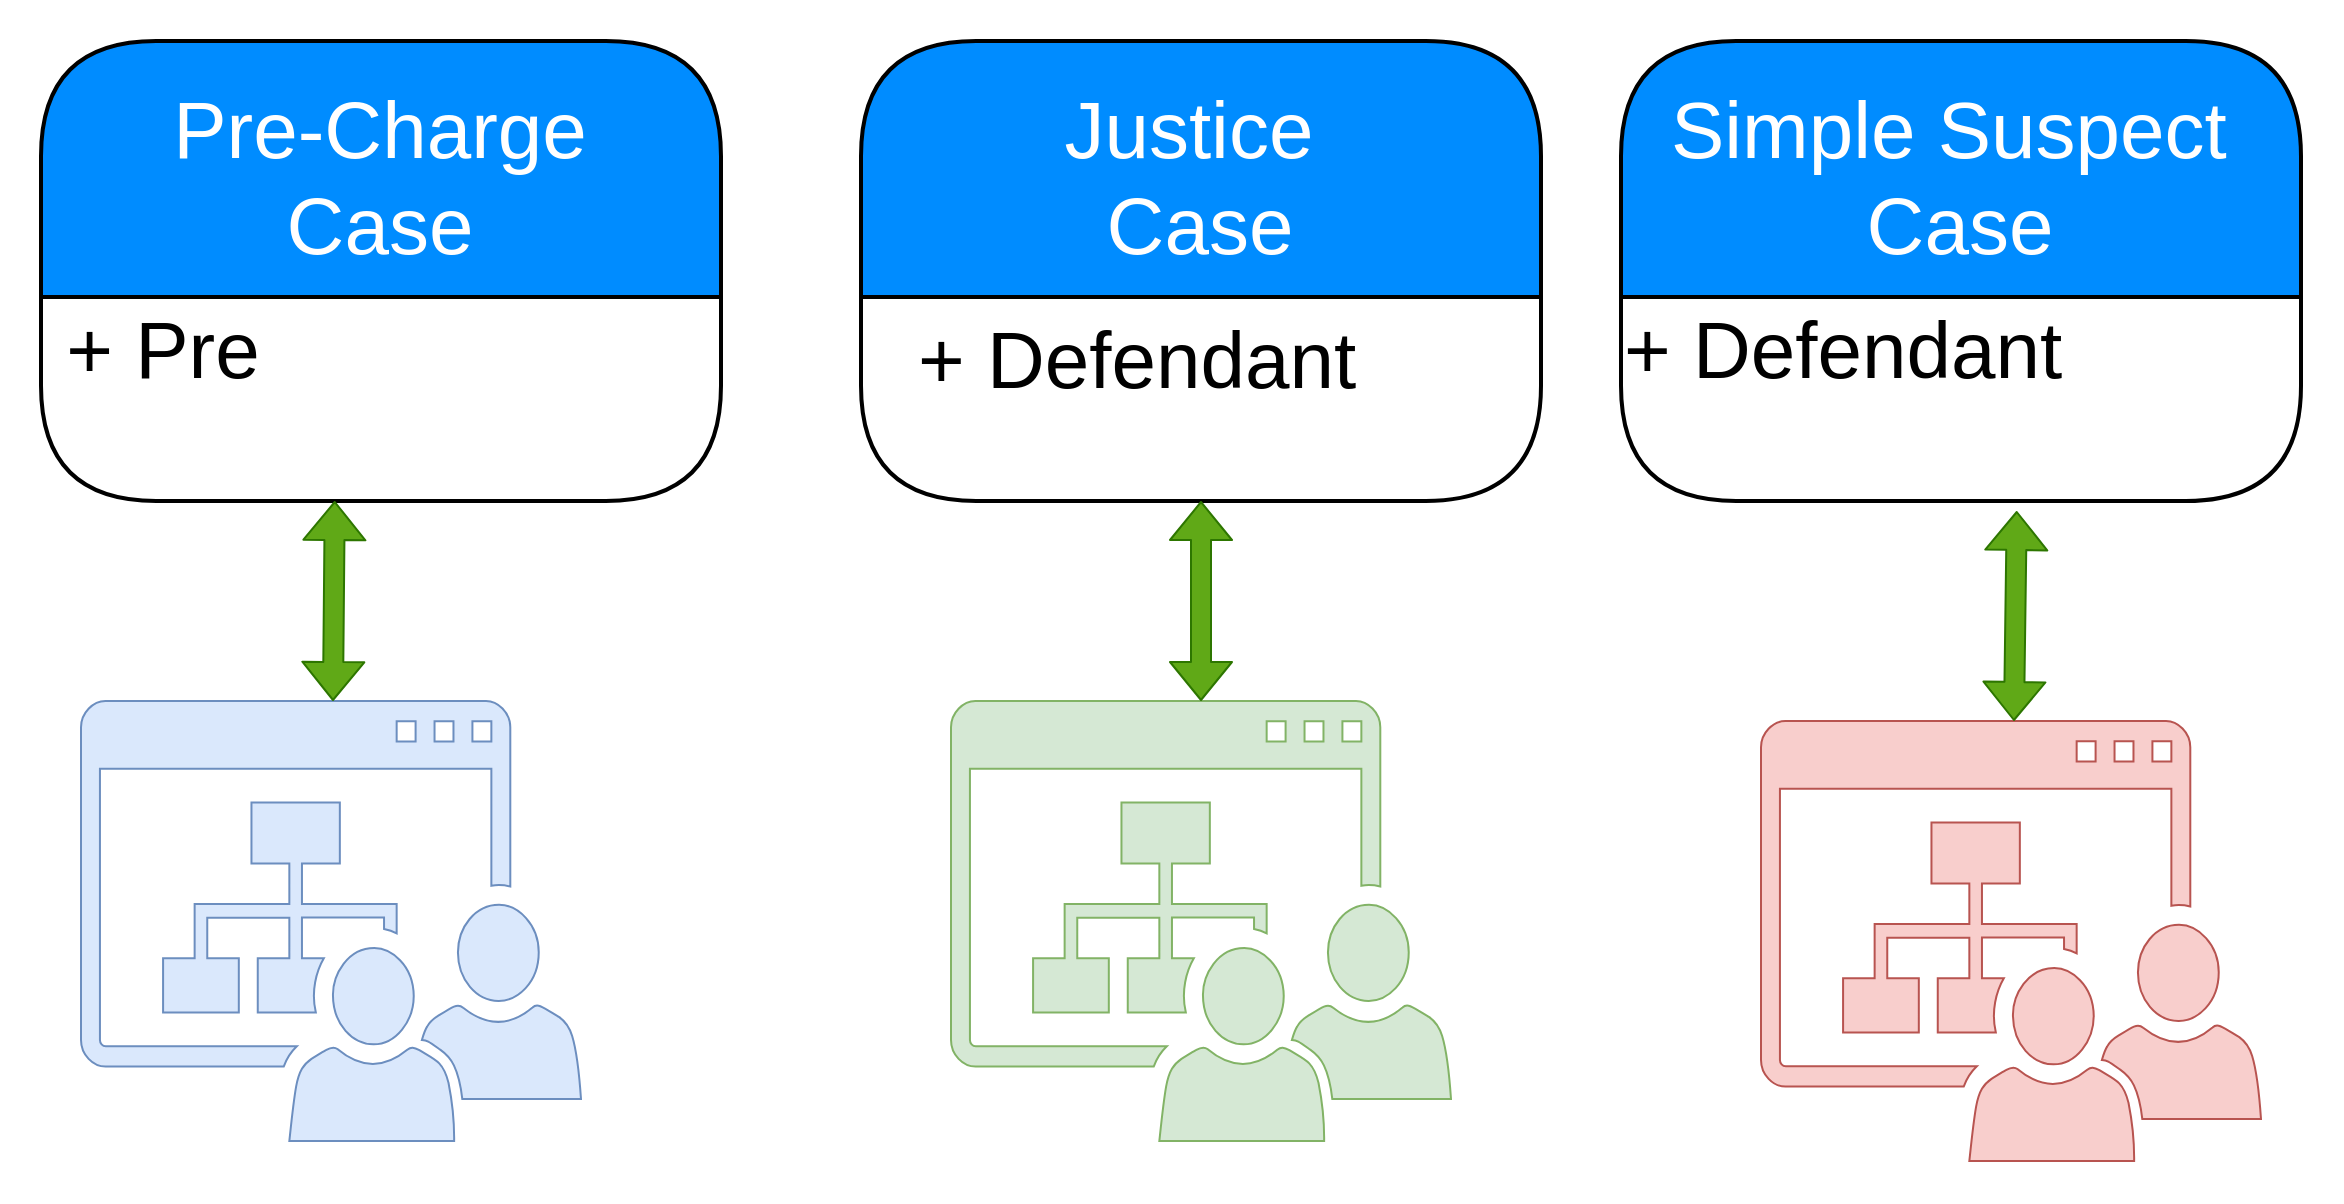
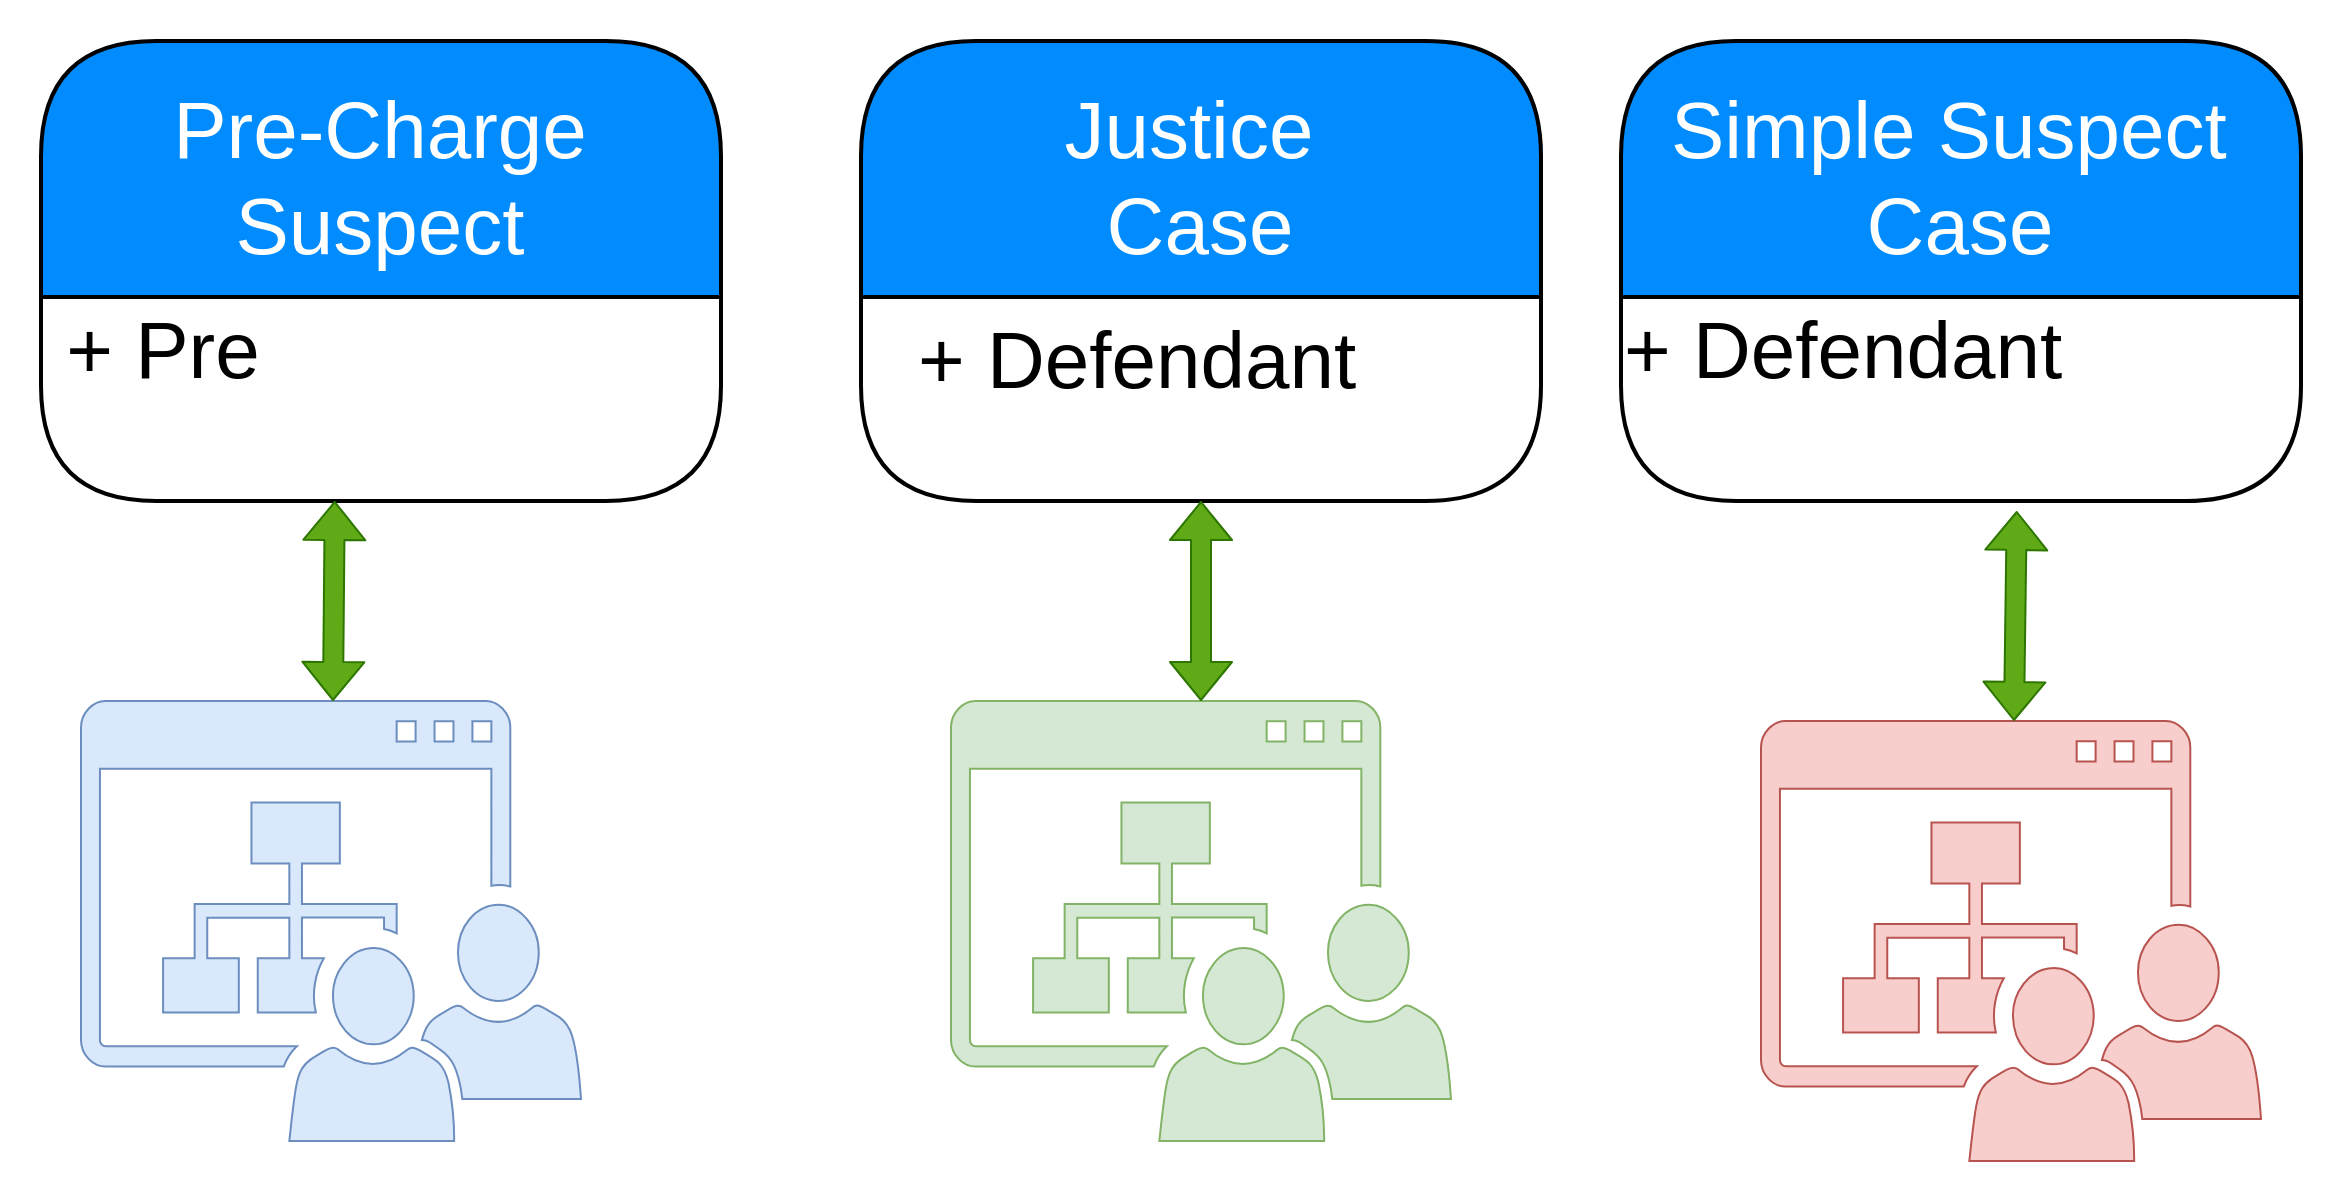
(380, 131) -> (380, 131)
